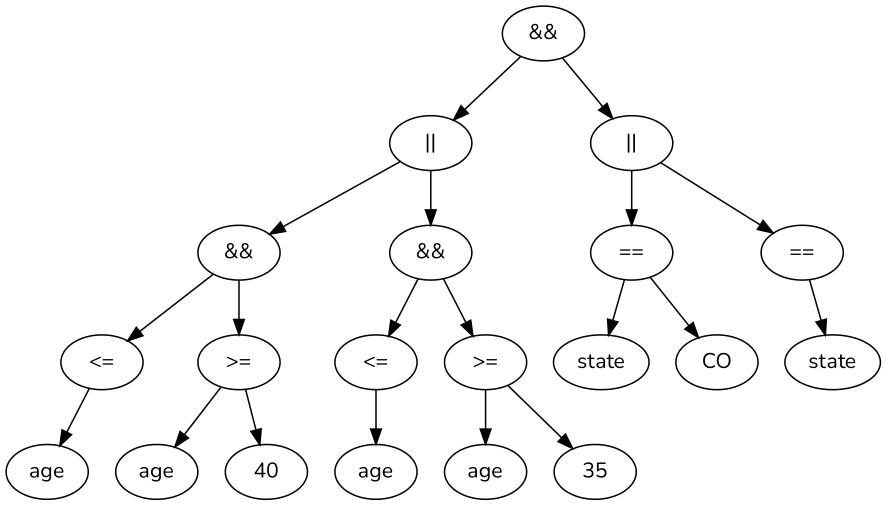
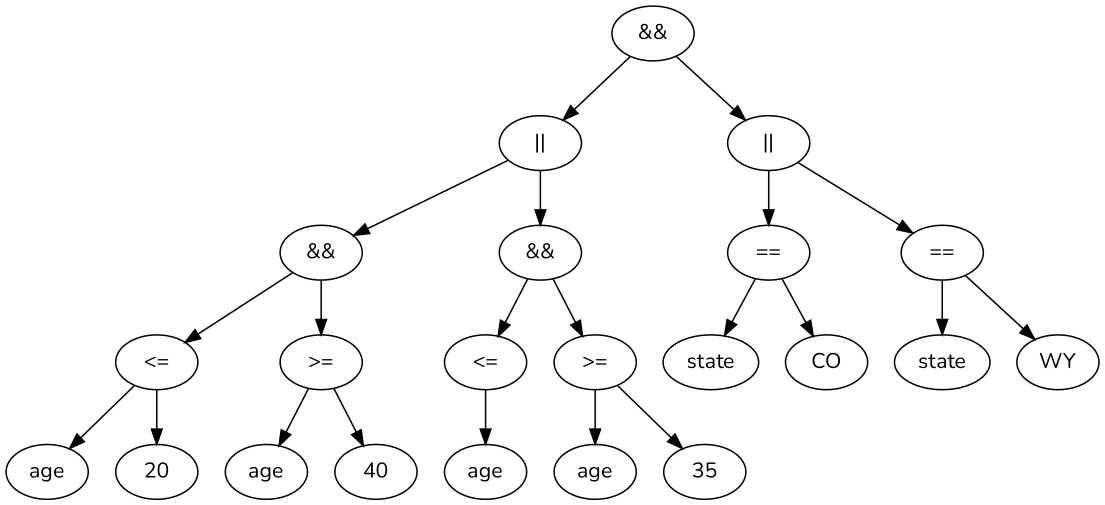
none -> (1058, 362)
none -> (157, 472)
